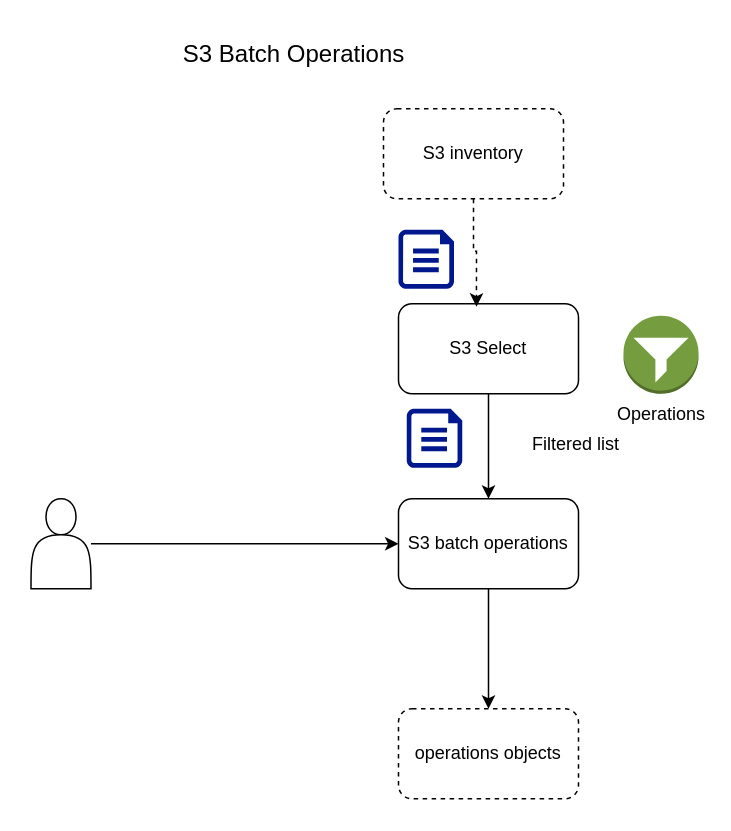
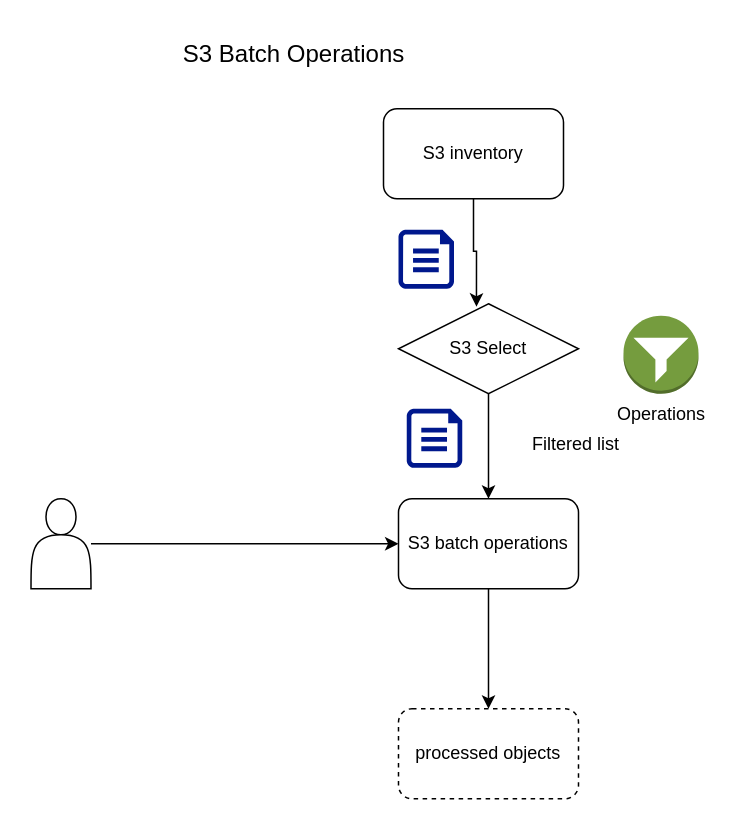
(473, 154) -> (473, 154)
(473, 248) -> (473, 248)
(488, 349) -> (488, 349)
(488, 754) -> (488, 754)
